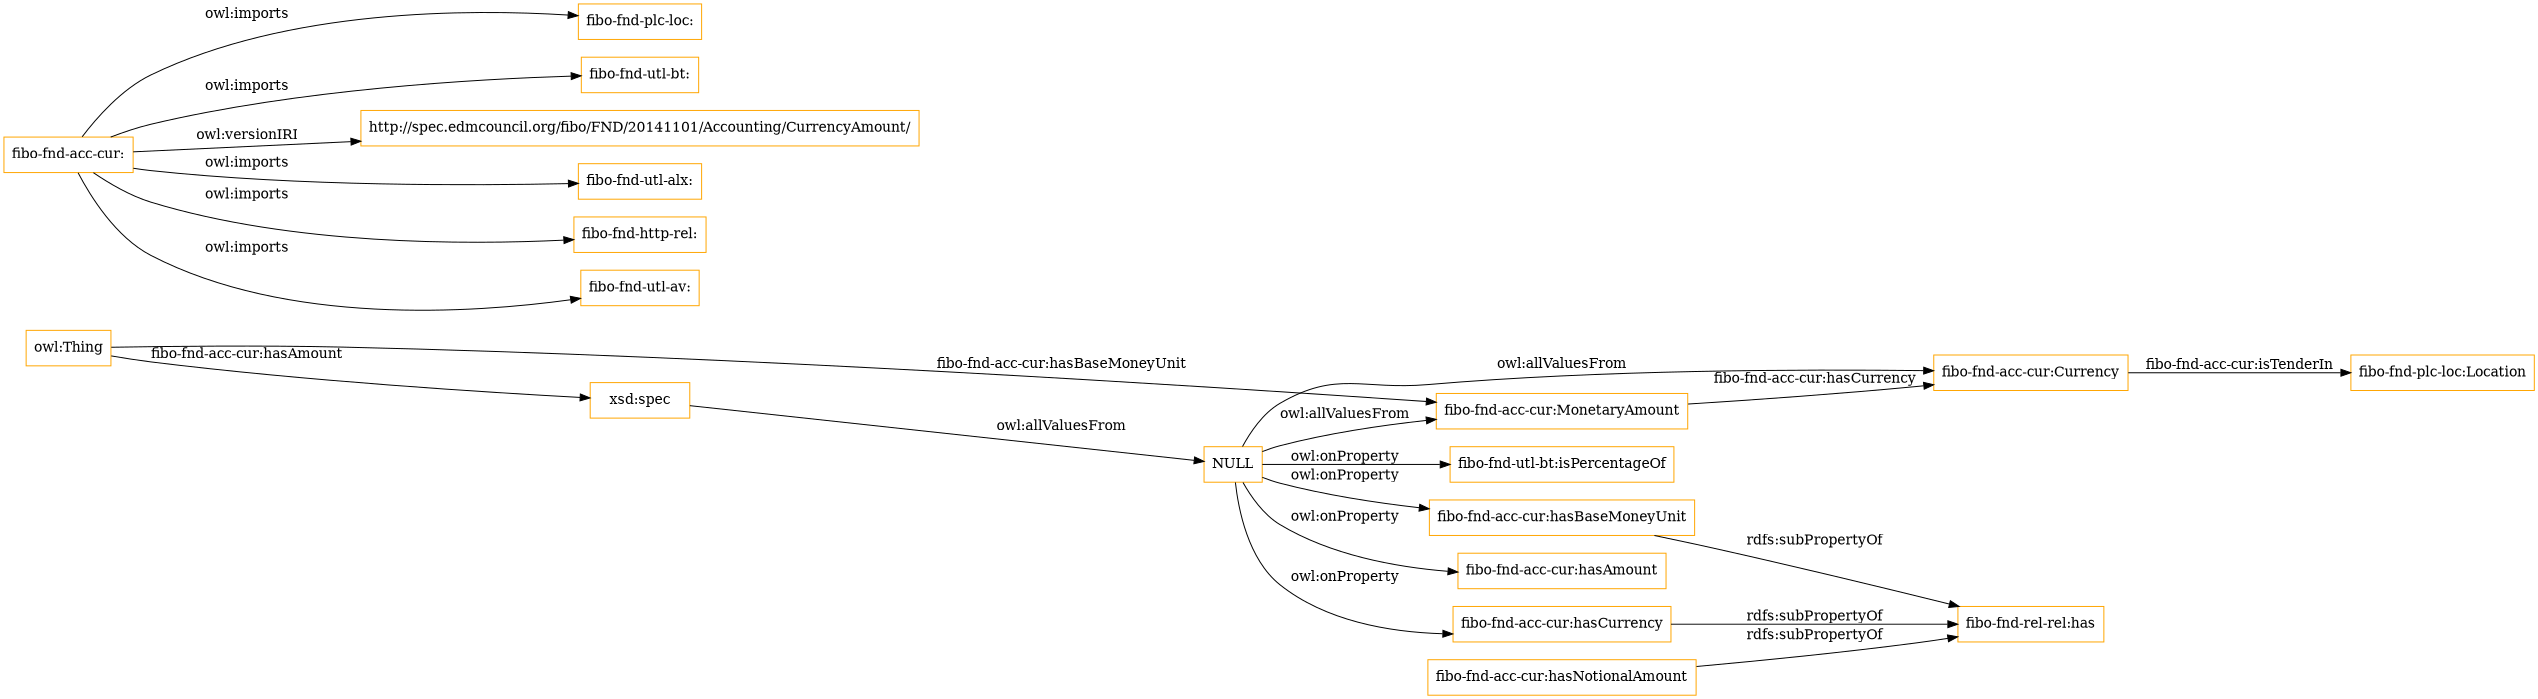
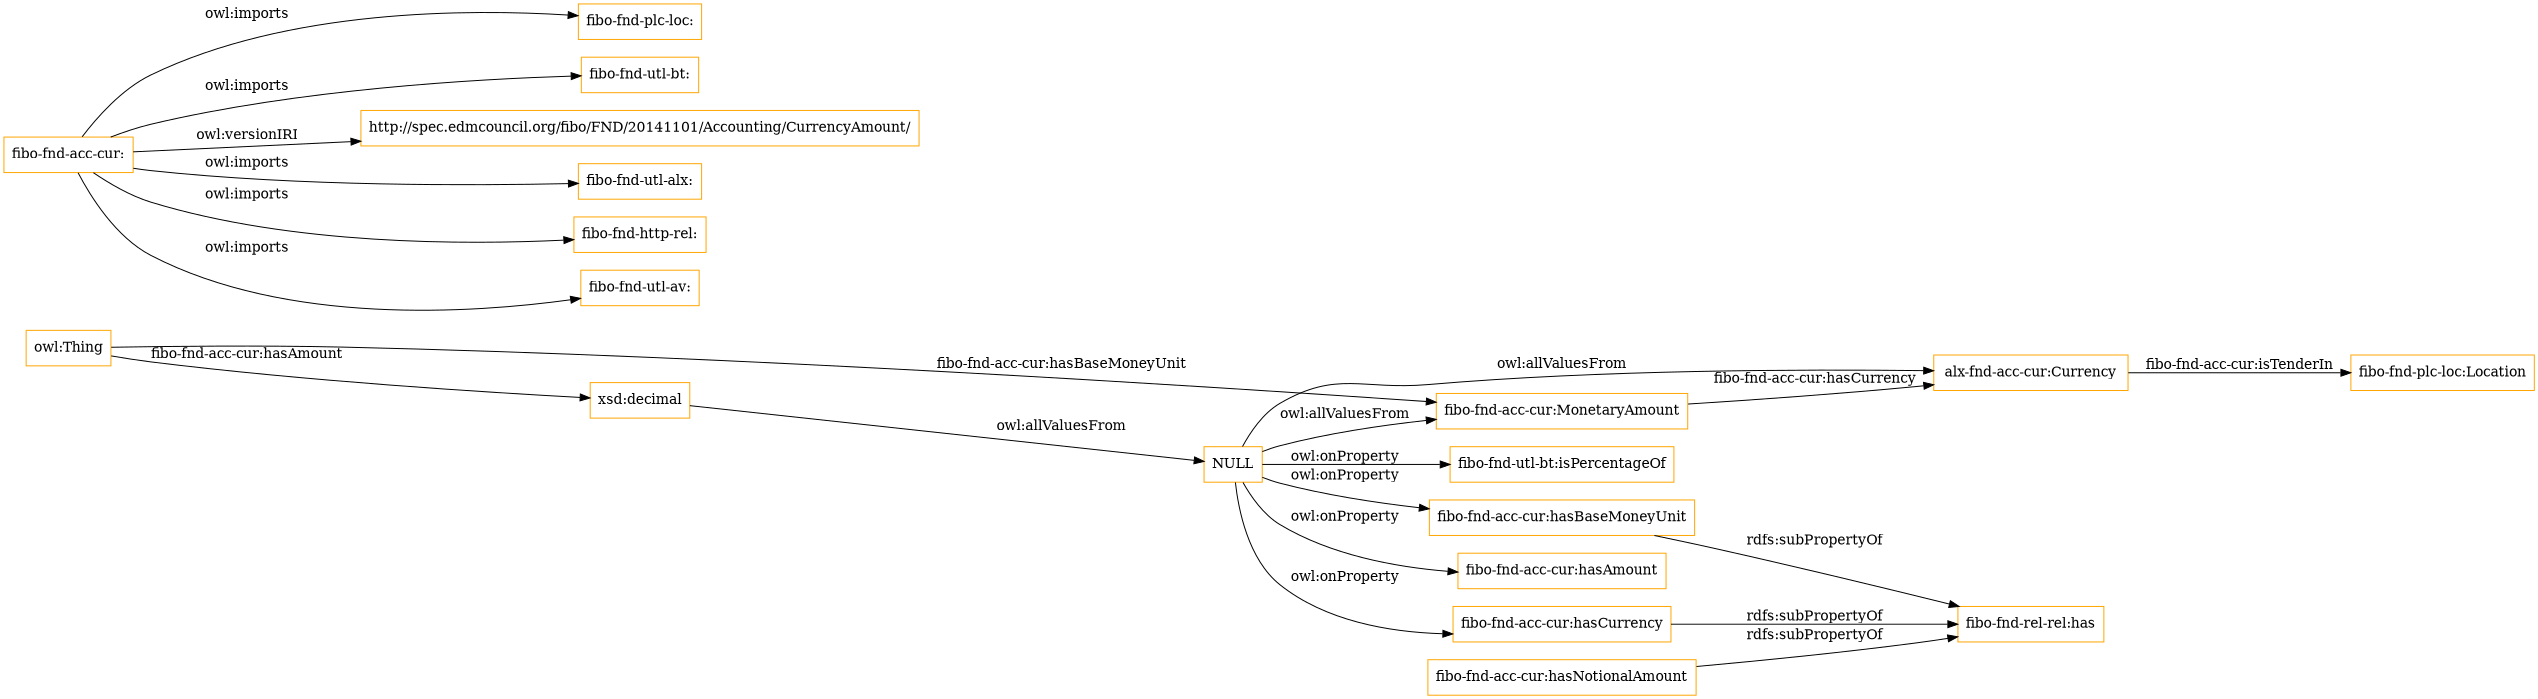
(2031, 373) -> (2031, 373)
(640, 400) -> (640, 400)
